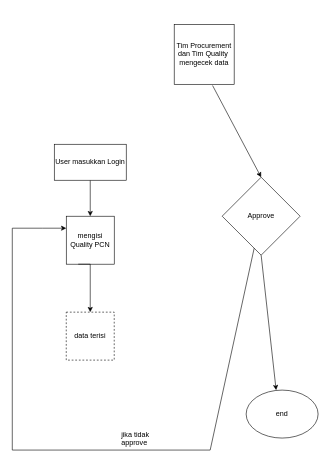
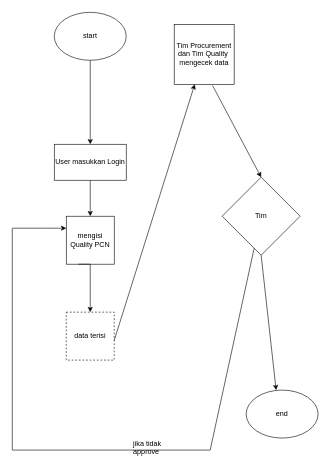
none -> (90, 36)
none -> (90, 138)
none -> (154, 214)
(261, 216) -> (261, 216)
(135, 438) -> (147, 447)
